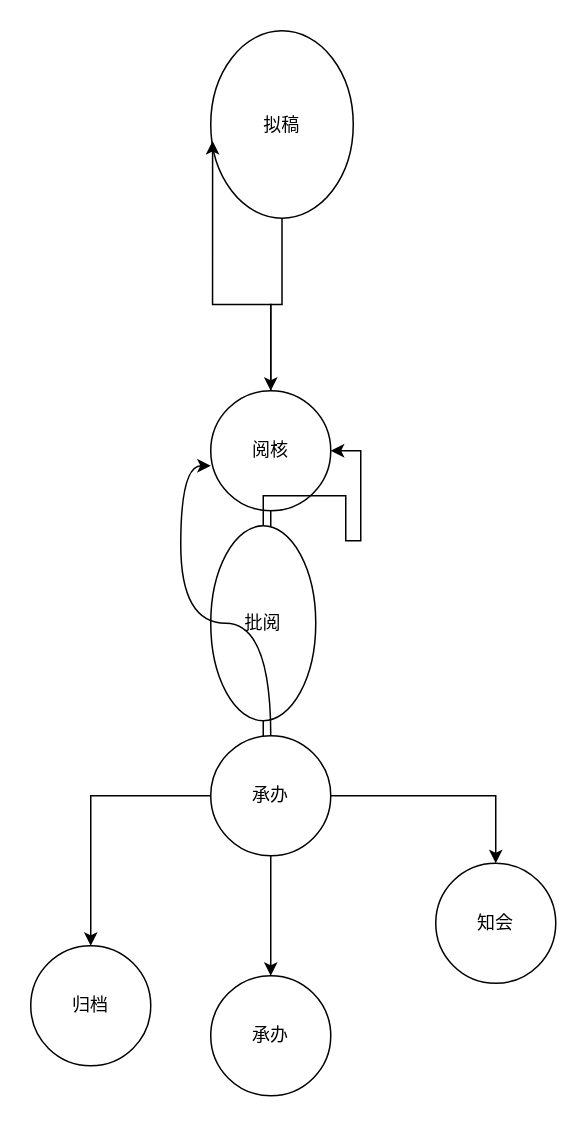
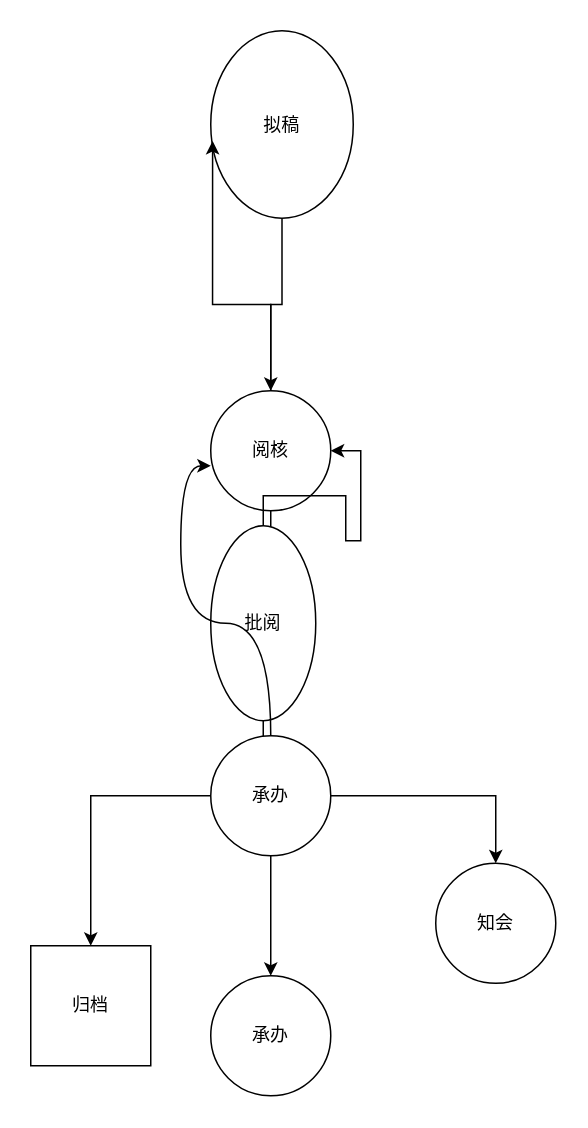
(91, 1006) -> (91, 1006)
